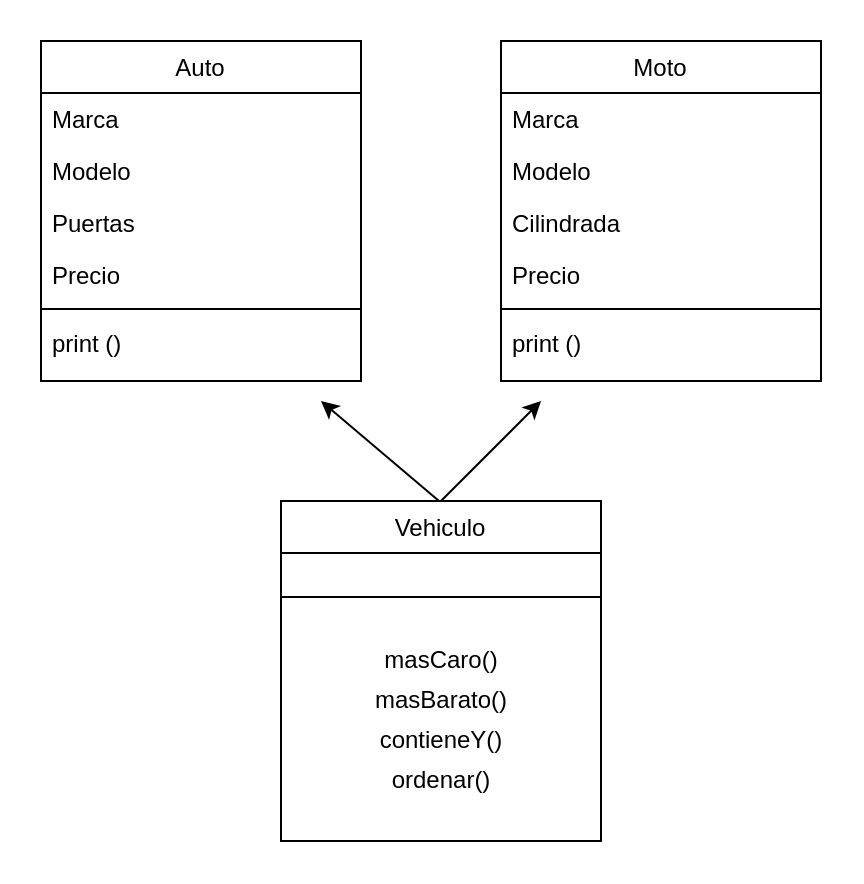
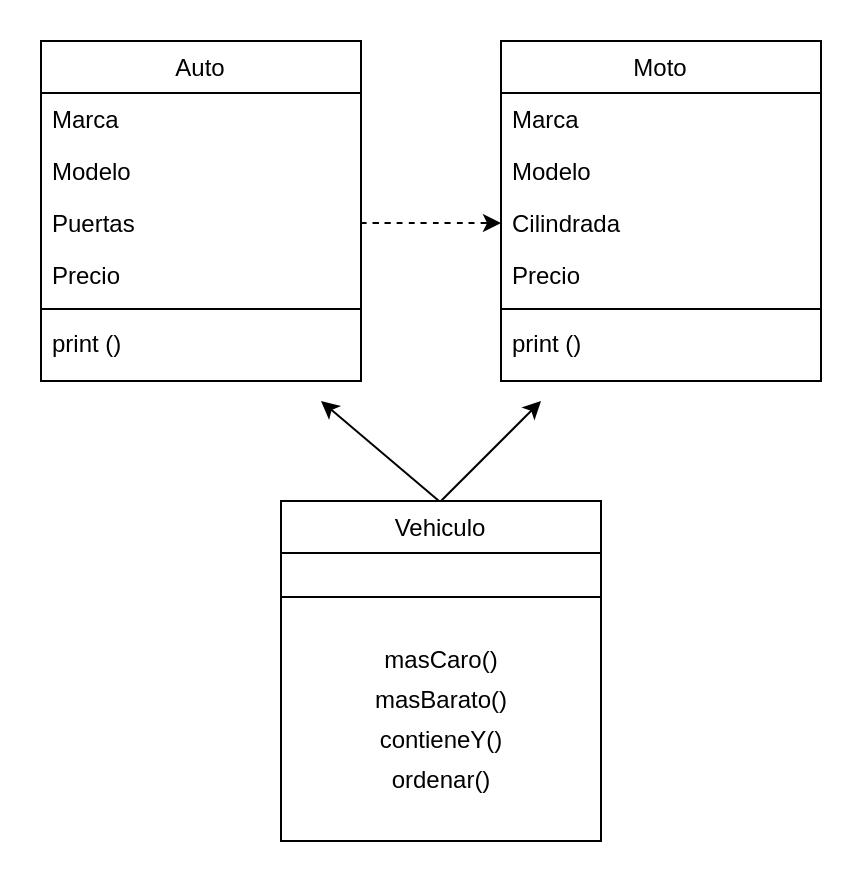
none -> (427, 223)
